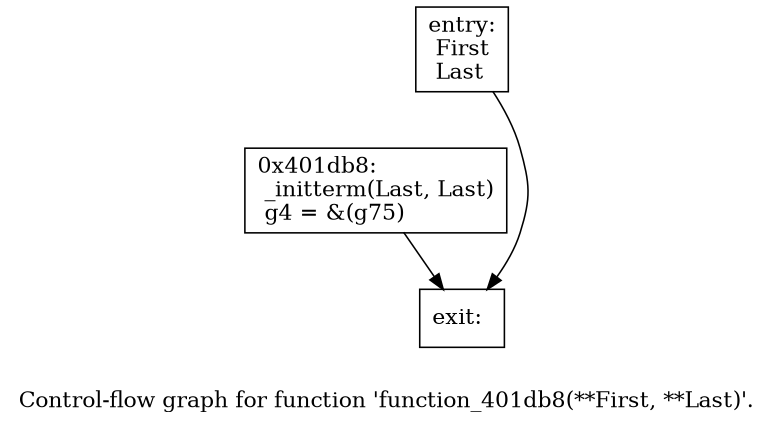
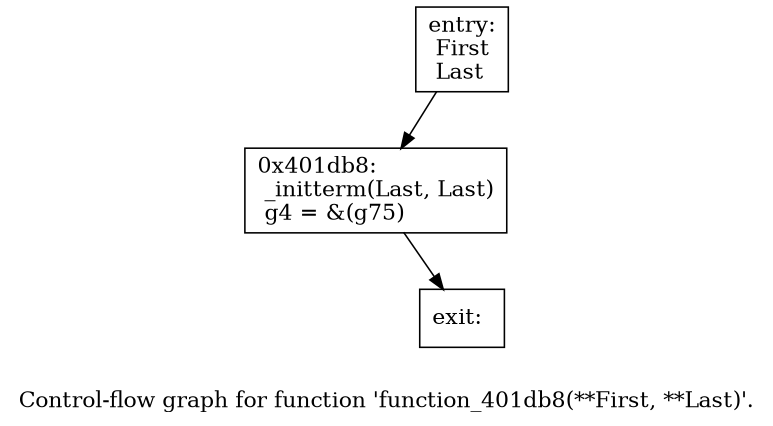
(528, 184) -> (423, 113)
